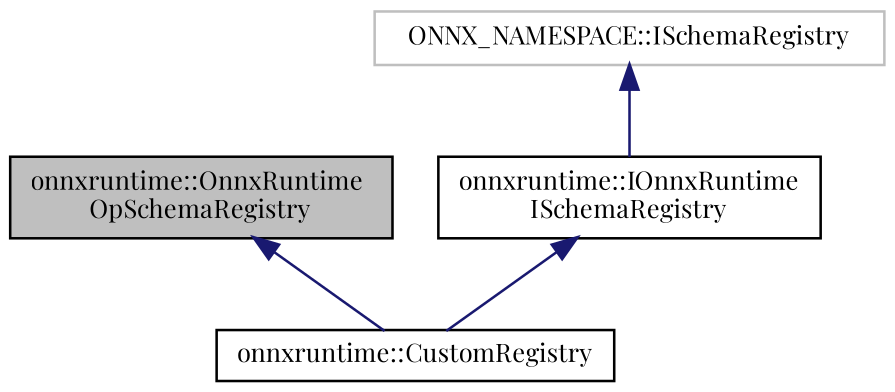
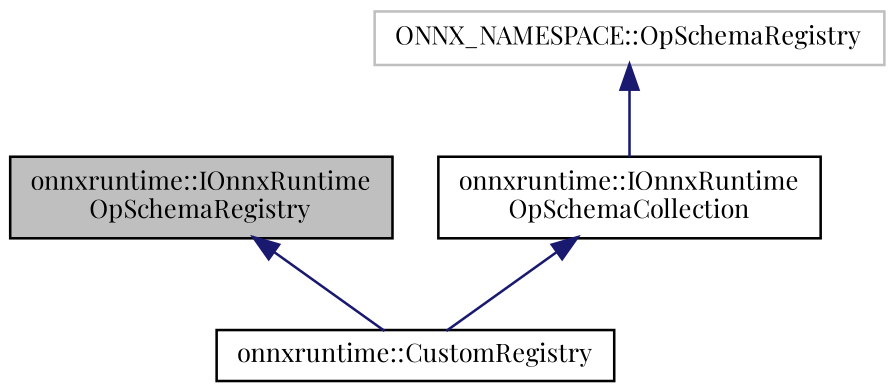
(630, 38) -> (630, 38)
(201, 198) -> (201, 198)
(630, 198) -> (630, 198)
